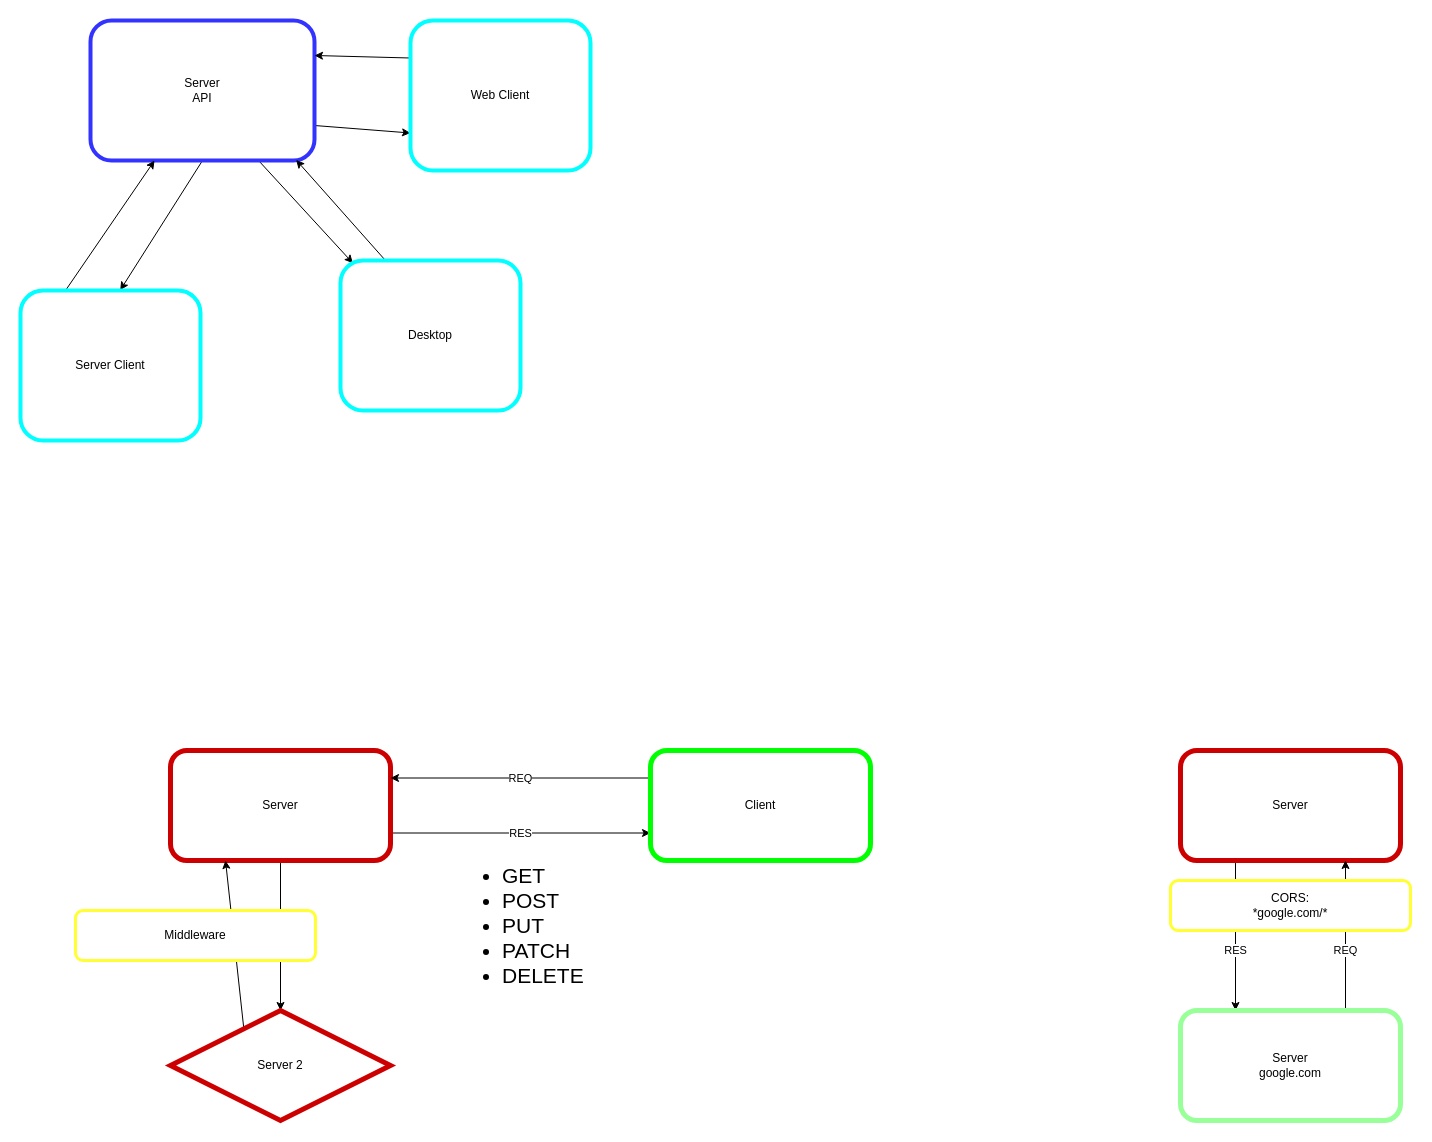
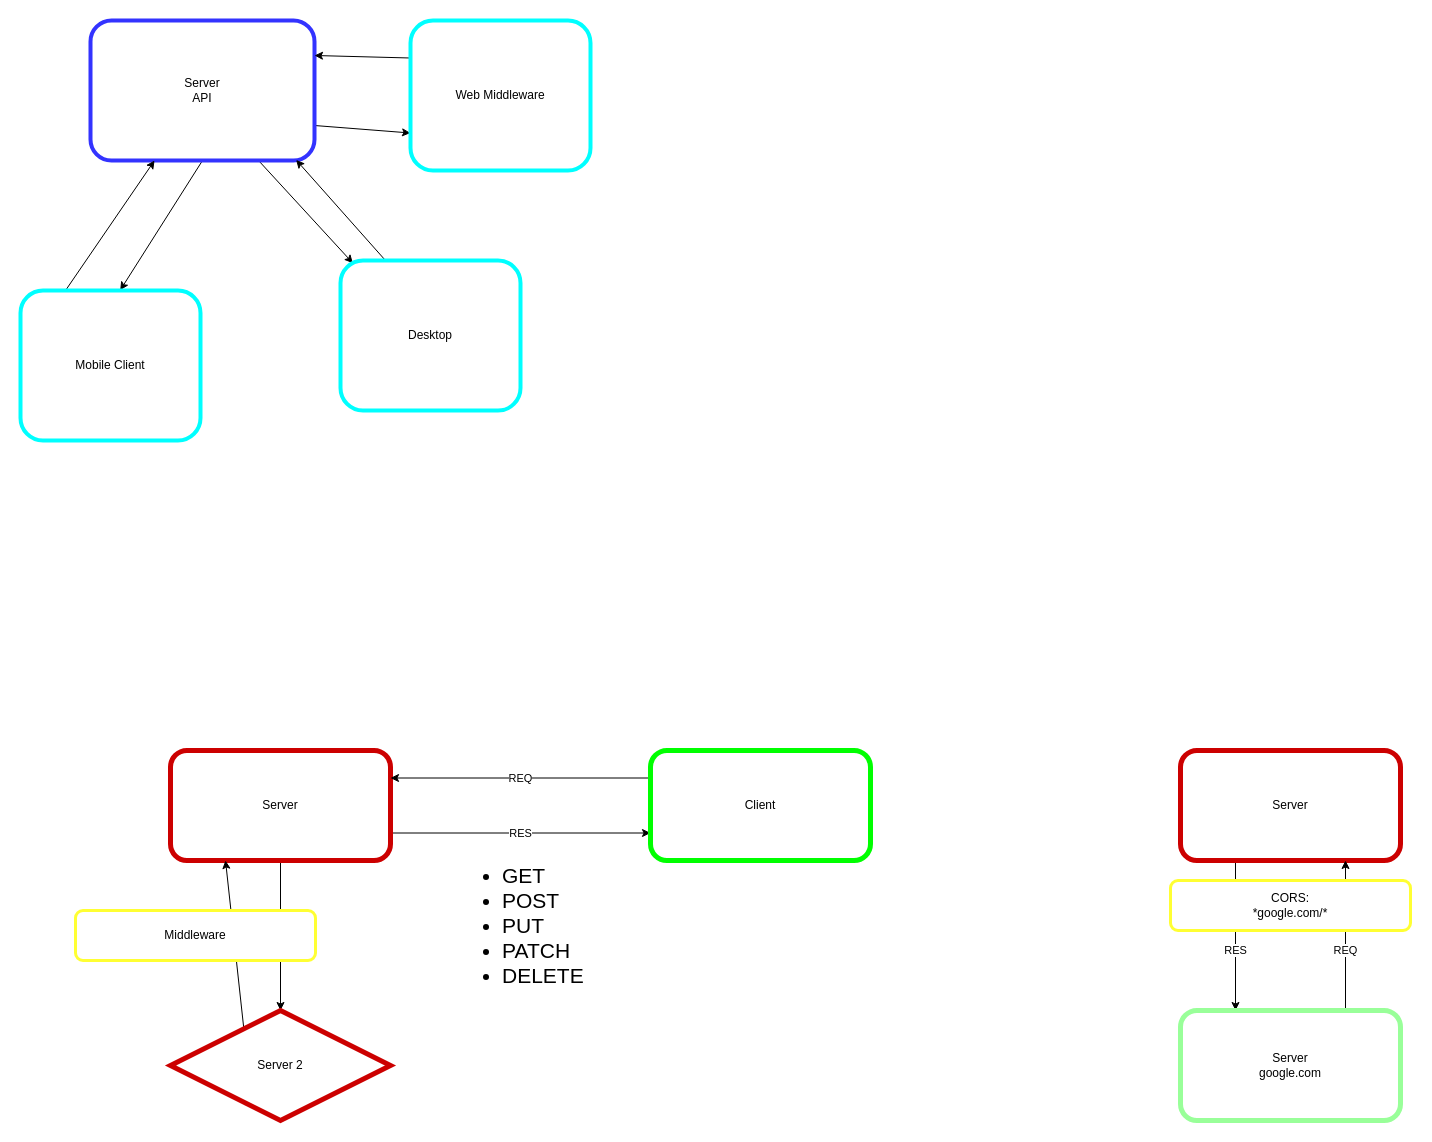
(501, 96) -> (501, 96)
(111, 366) -> (111, 366)
